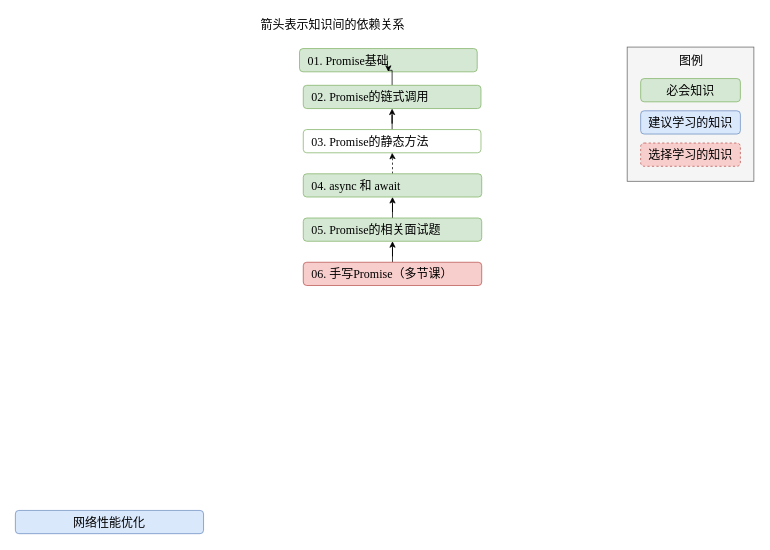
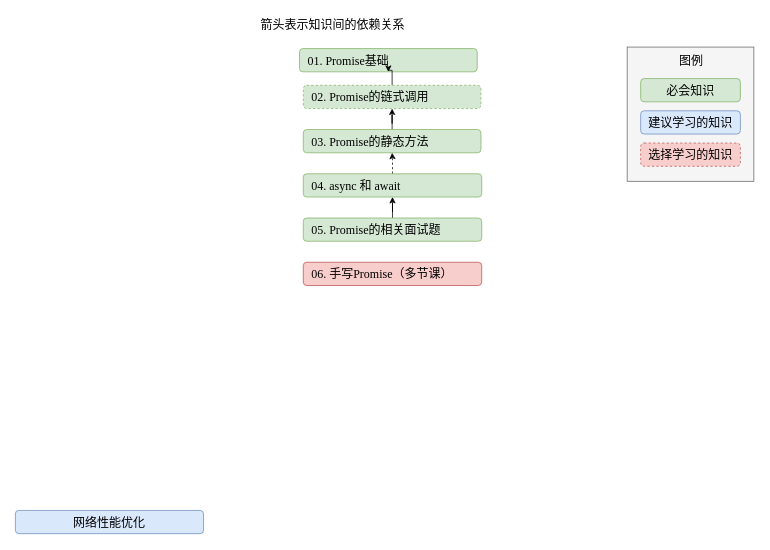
(392, 97) -> (392, 97)
(392, 141) -> (392, 141)
(393, 249) -> none
